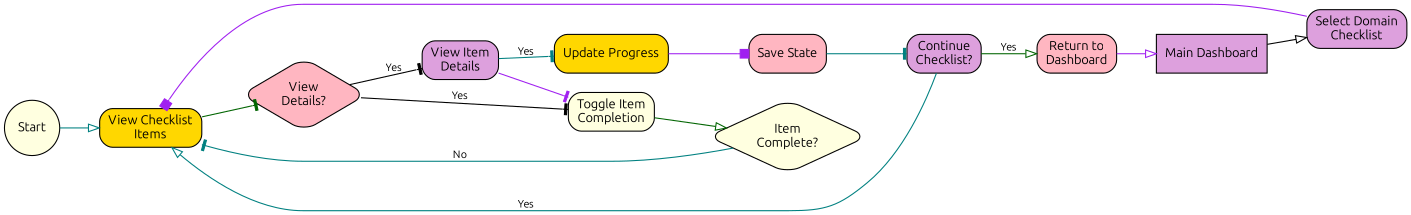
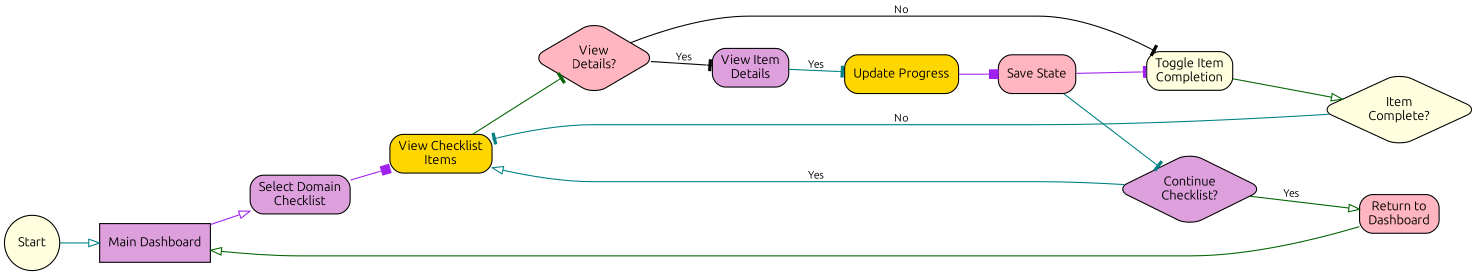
(1282, 42) -> (225, 220)
(944, 54) -> (1190, 189)
(1131, 54) -> (792, 256)
(531, 84) -> (1109, 73)
(460, 96) -> (902, 10)
(74, 128) -> (74, 243)
